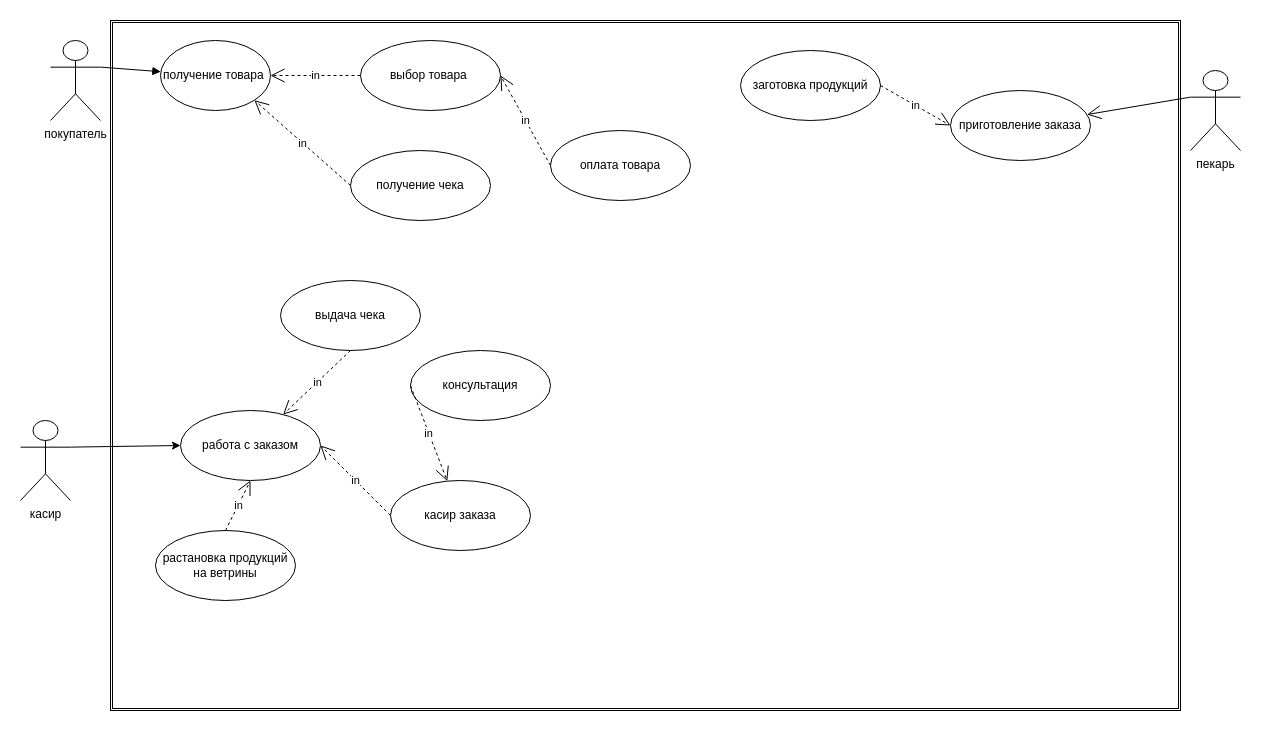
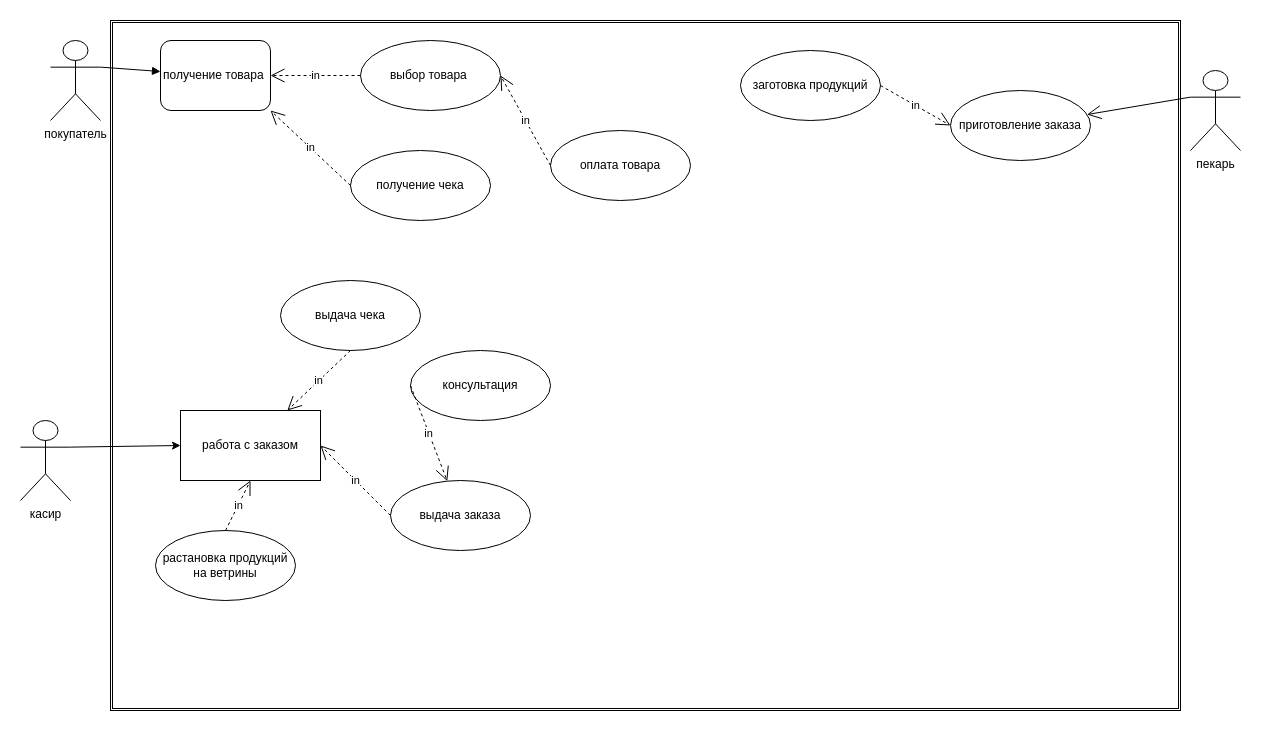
(216, 76) -> (216, 76)
(251, 446) -> (251, 446)
(461, 516) -> (461, 516)
